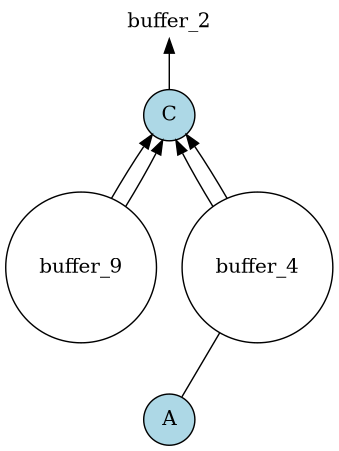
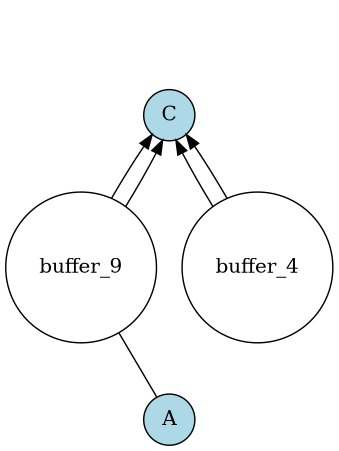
(169, 22) -> none
(201, 365) -> (138, 365)
